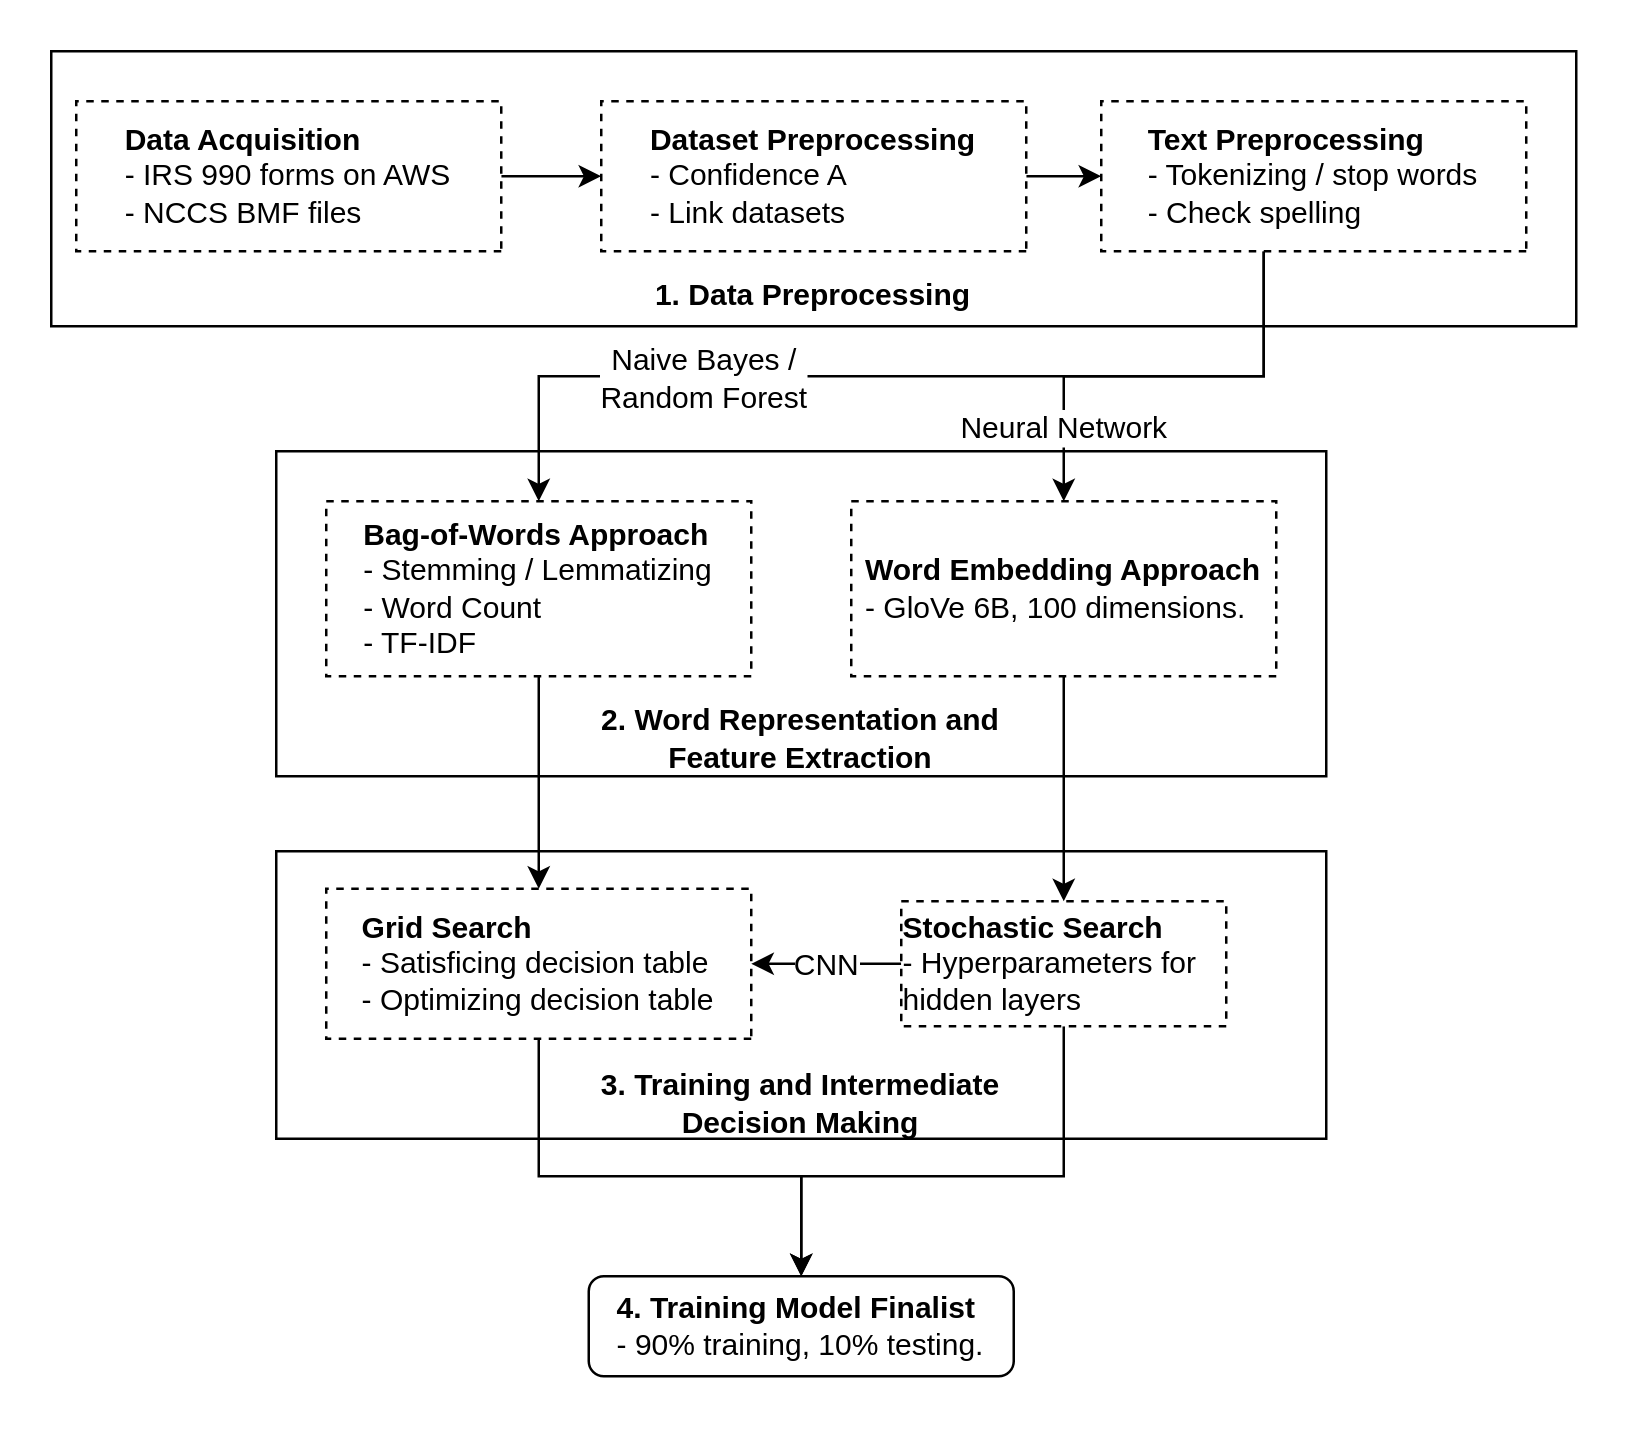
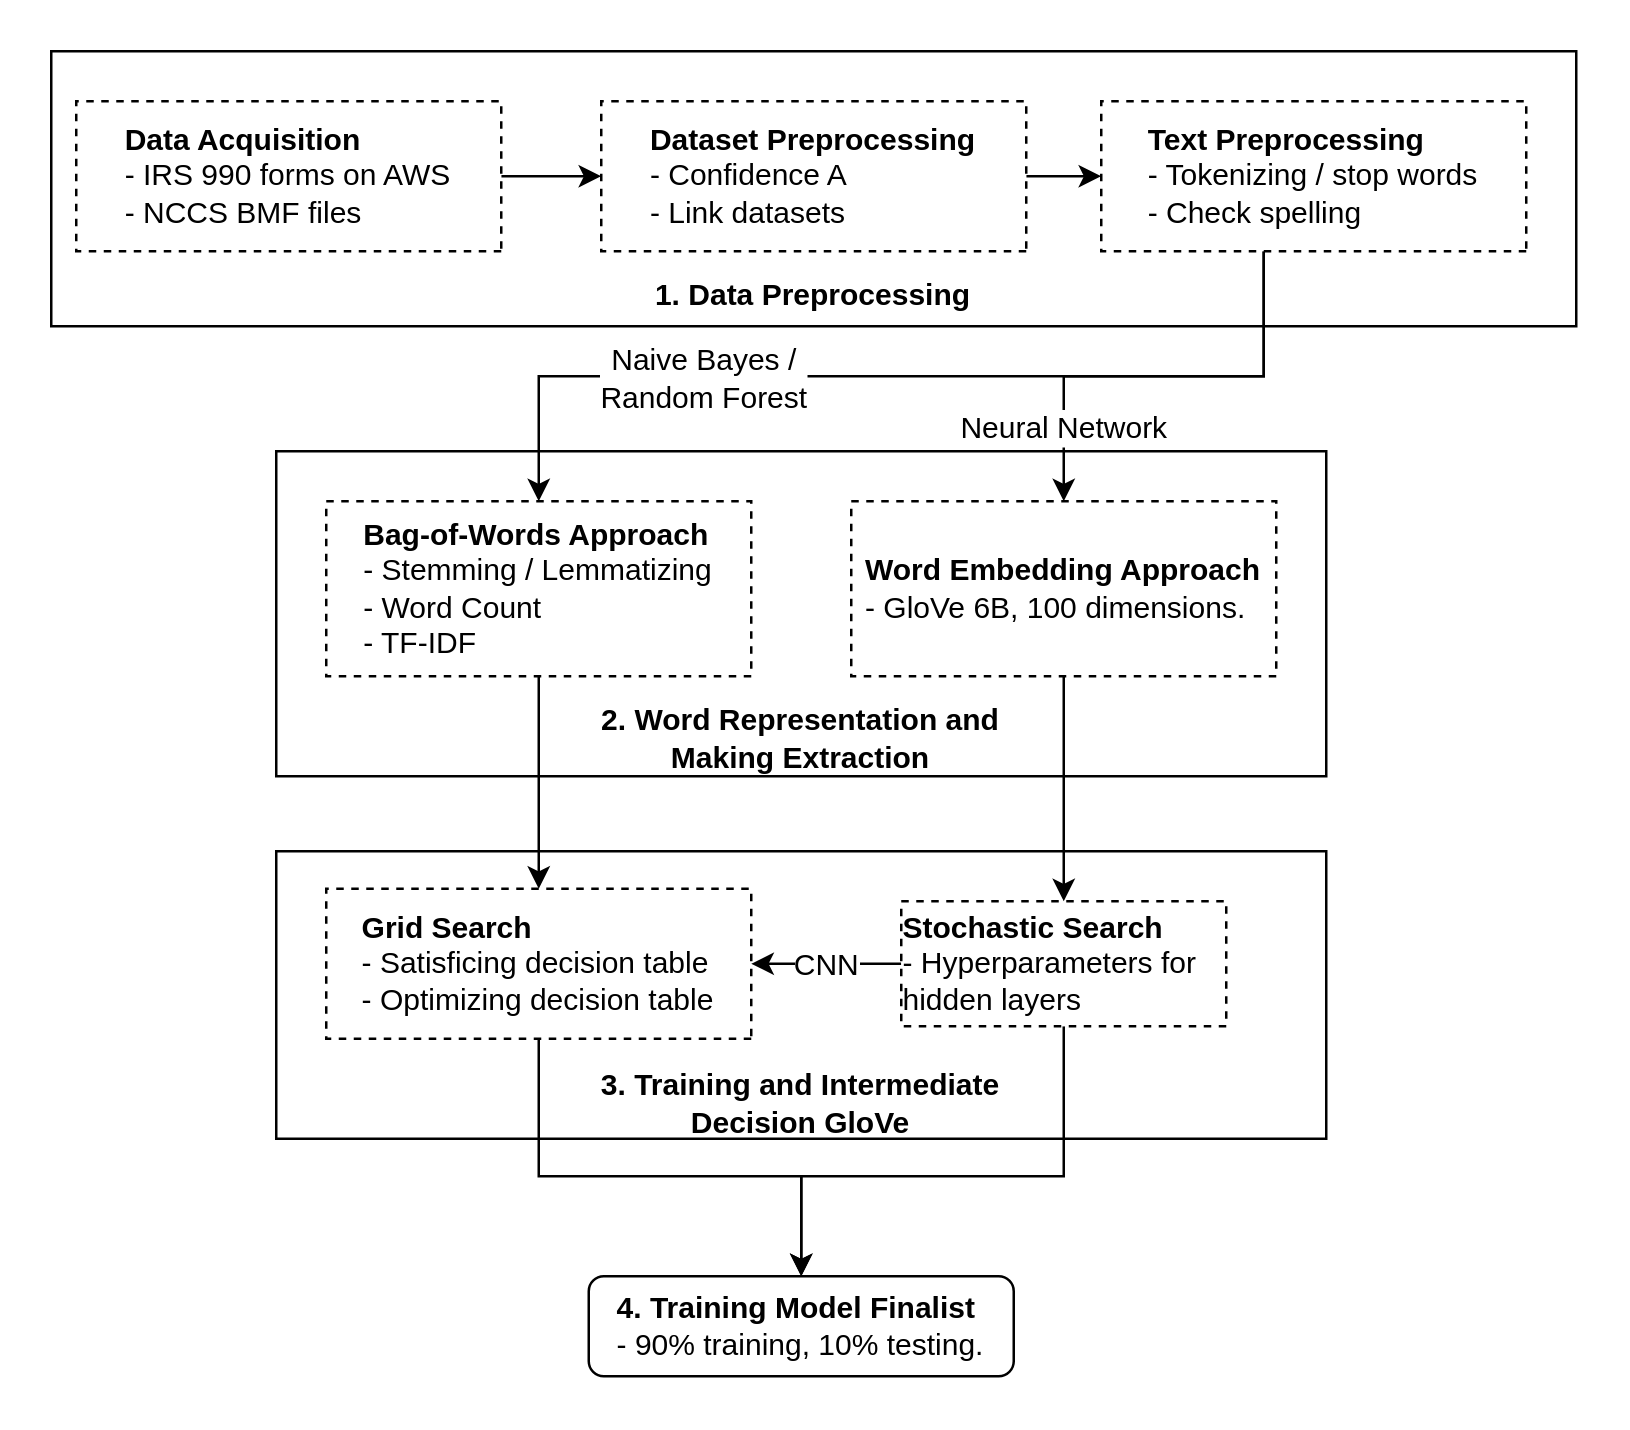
(801, 614) -> (801, 614)
(801, 996) -> (801, 996)
